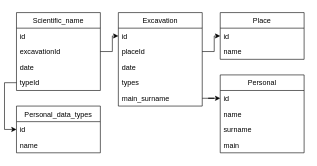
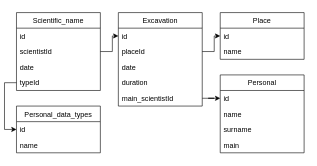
(43, 52) -> (40, 52)
(132, 83) -> (137, 83)
(145, 98) -> (151, 98)
